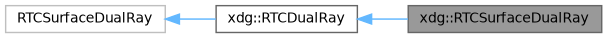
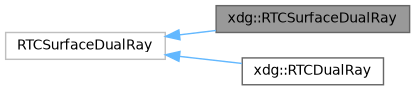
(390, 19) -> (198, 33)
